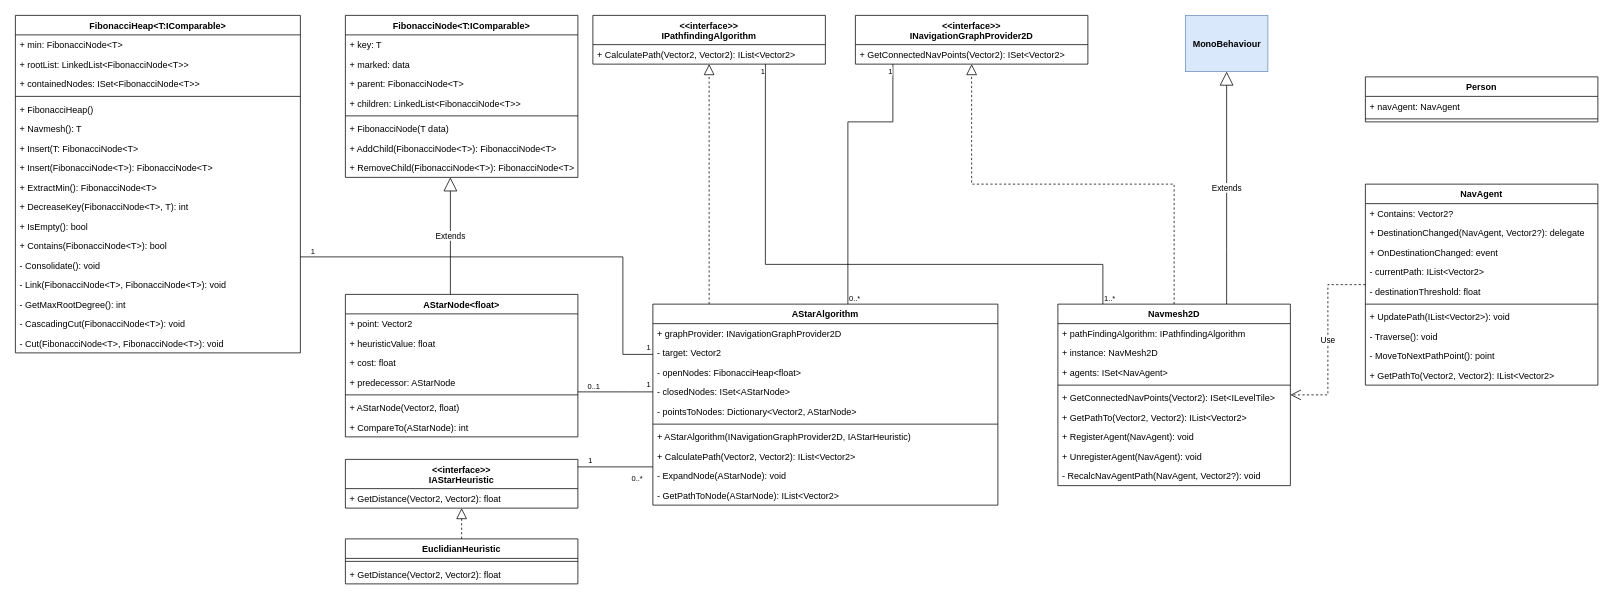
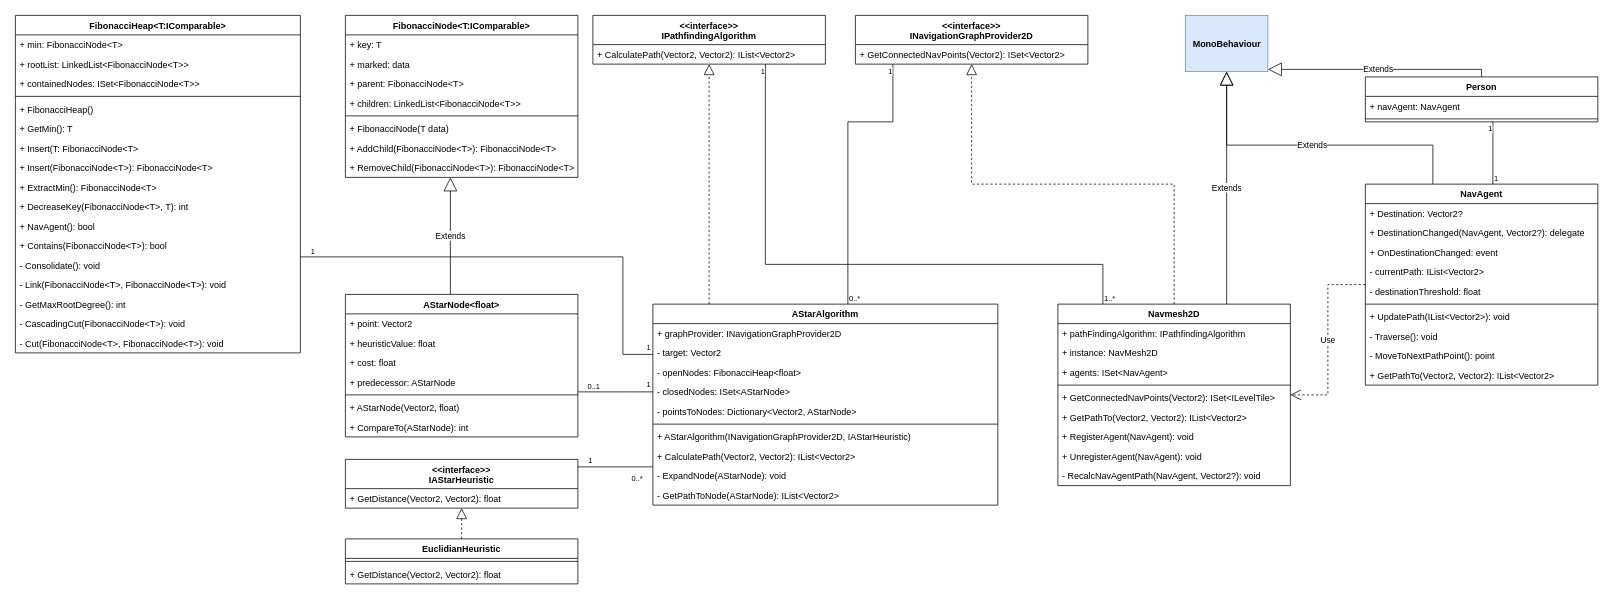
none -> (1386, 69)
(51, 129) -> (48, 129)
none -> (1350, 145)
none -> (1493, 154)
(1415, 214) -> (1422, 214)
(58, 227) -> (60, 227)
